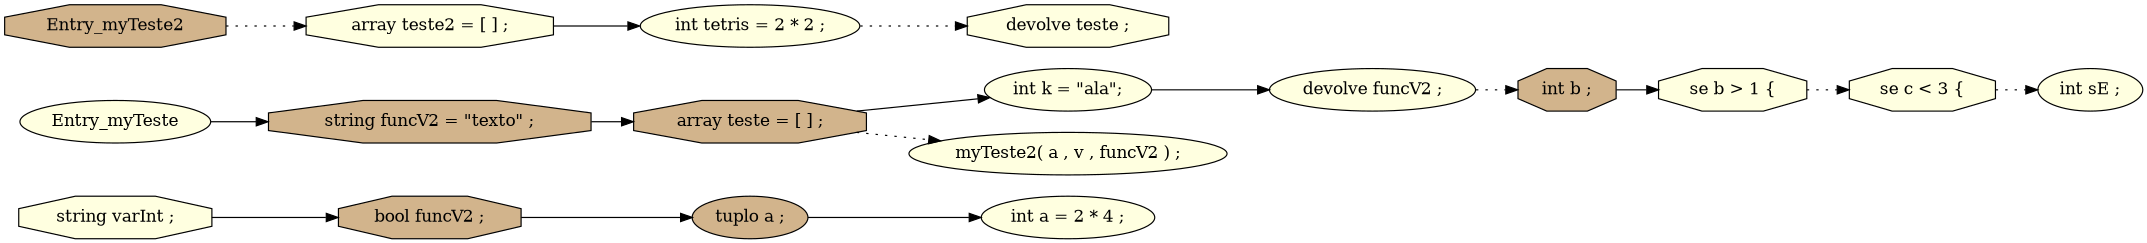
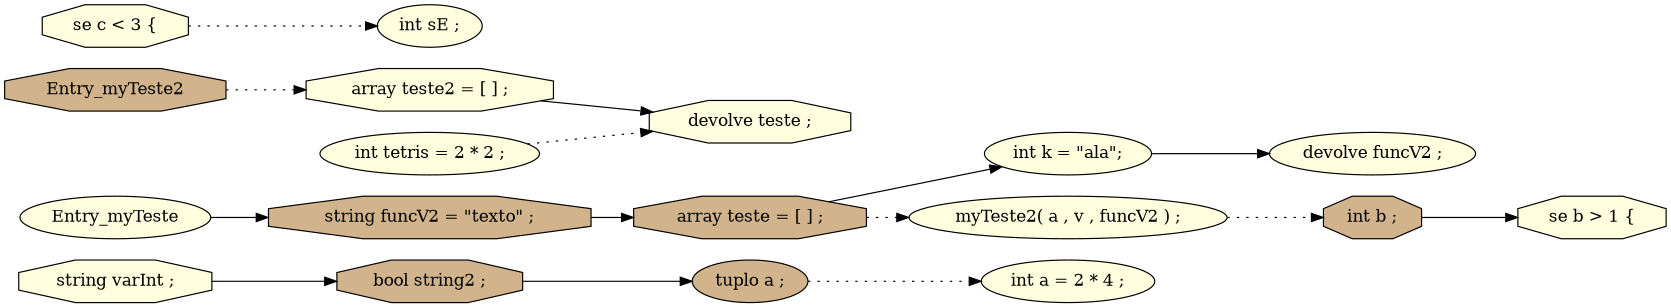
(591, 26) -> (591, 106)
(1491, 90) -> (1269, 217)
(1822, 90) -> none
(430, 217) -> (430, 281)
(888, 217) -> (888, 281)
